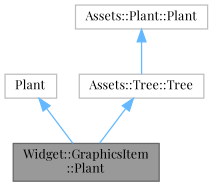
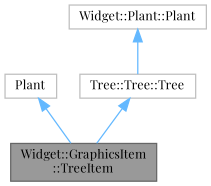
(142, 17) -> (138, 17)
(142, 86) -> (138, 86)
(86, 162) -> (84, 162)
